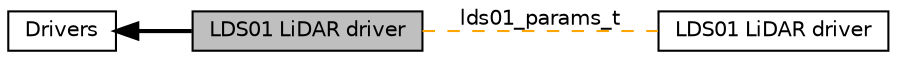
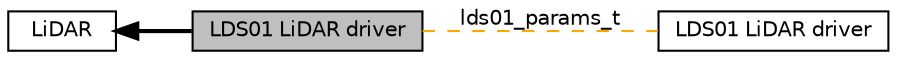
(62, 31) -> (62, 31)
